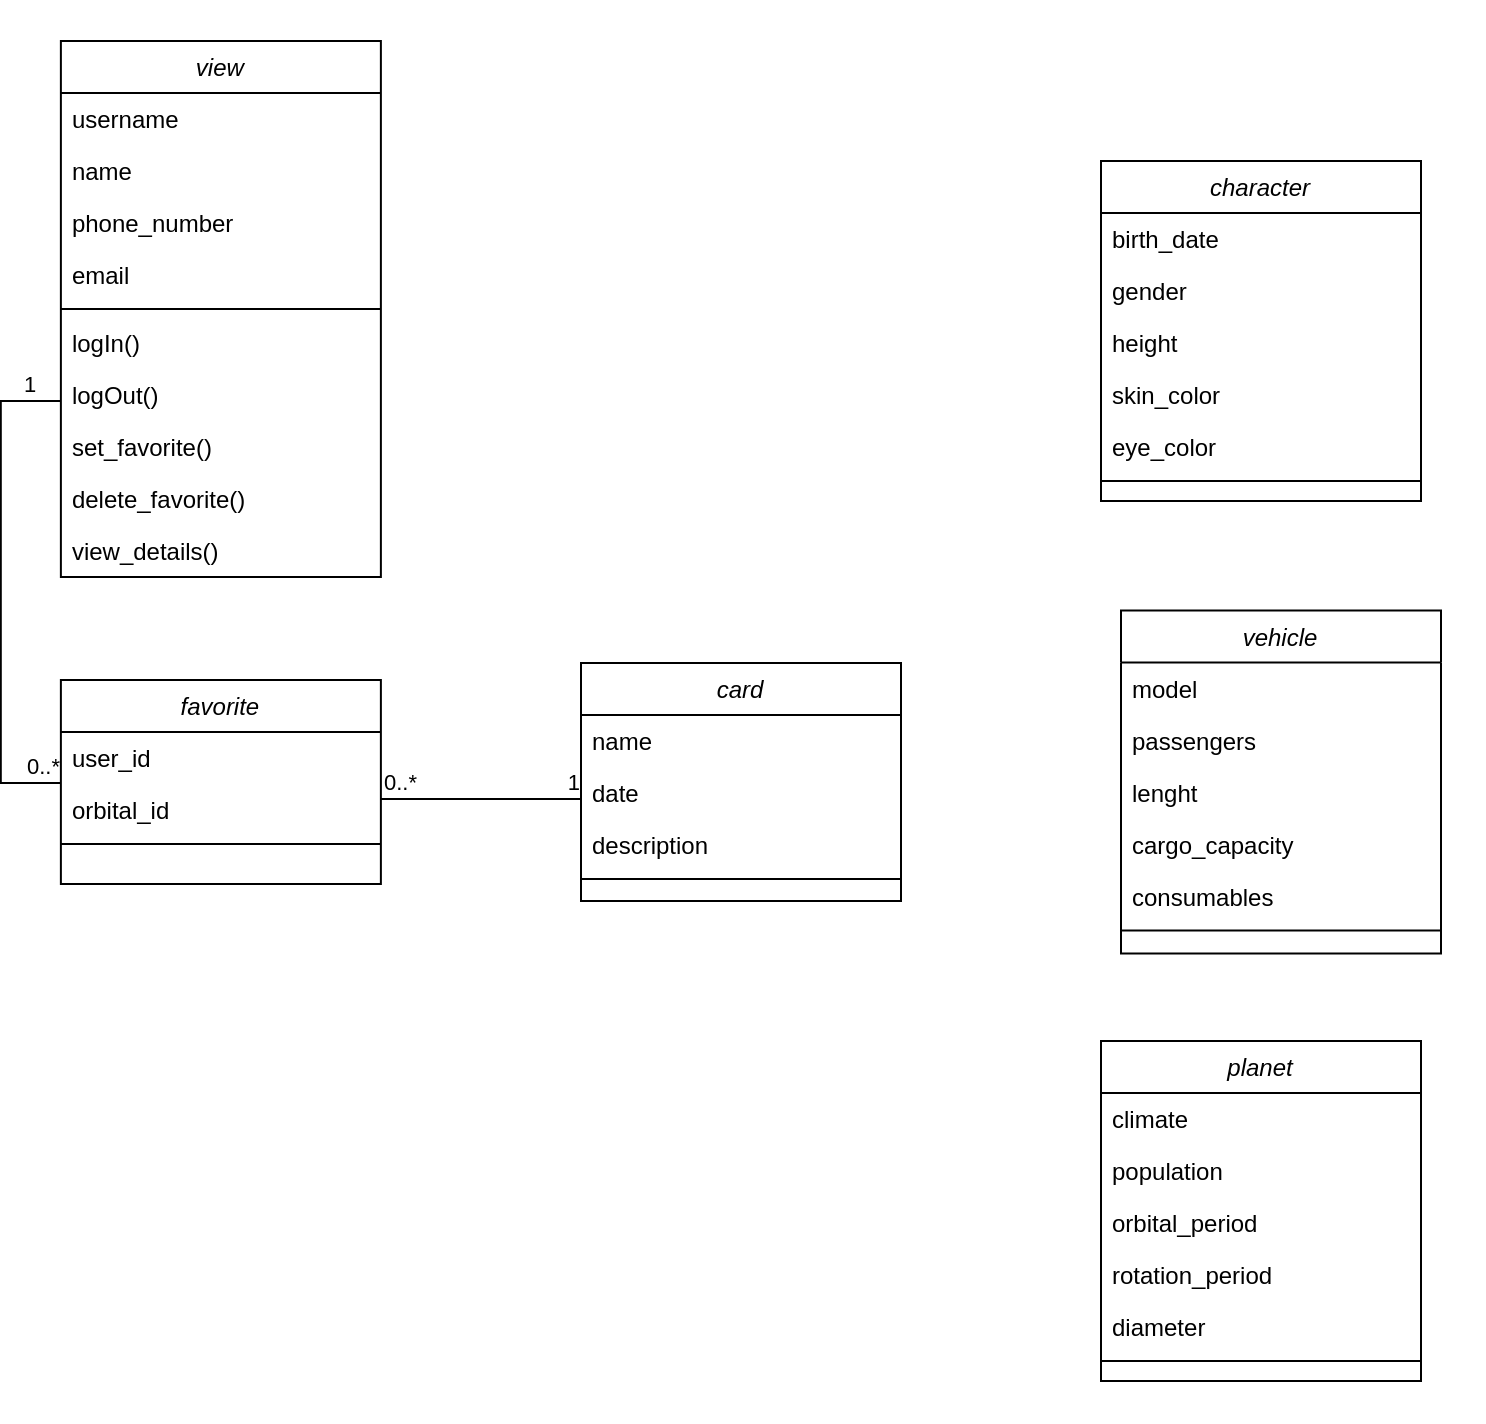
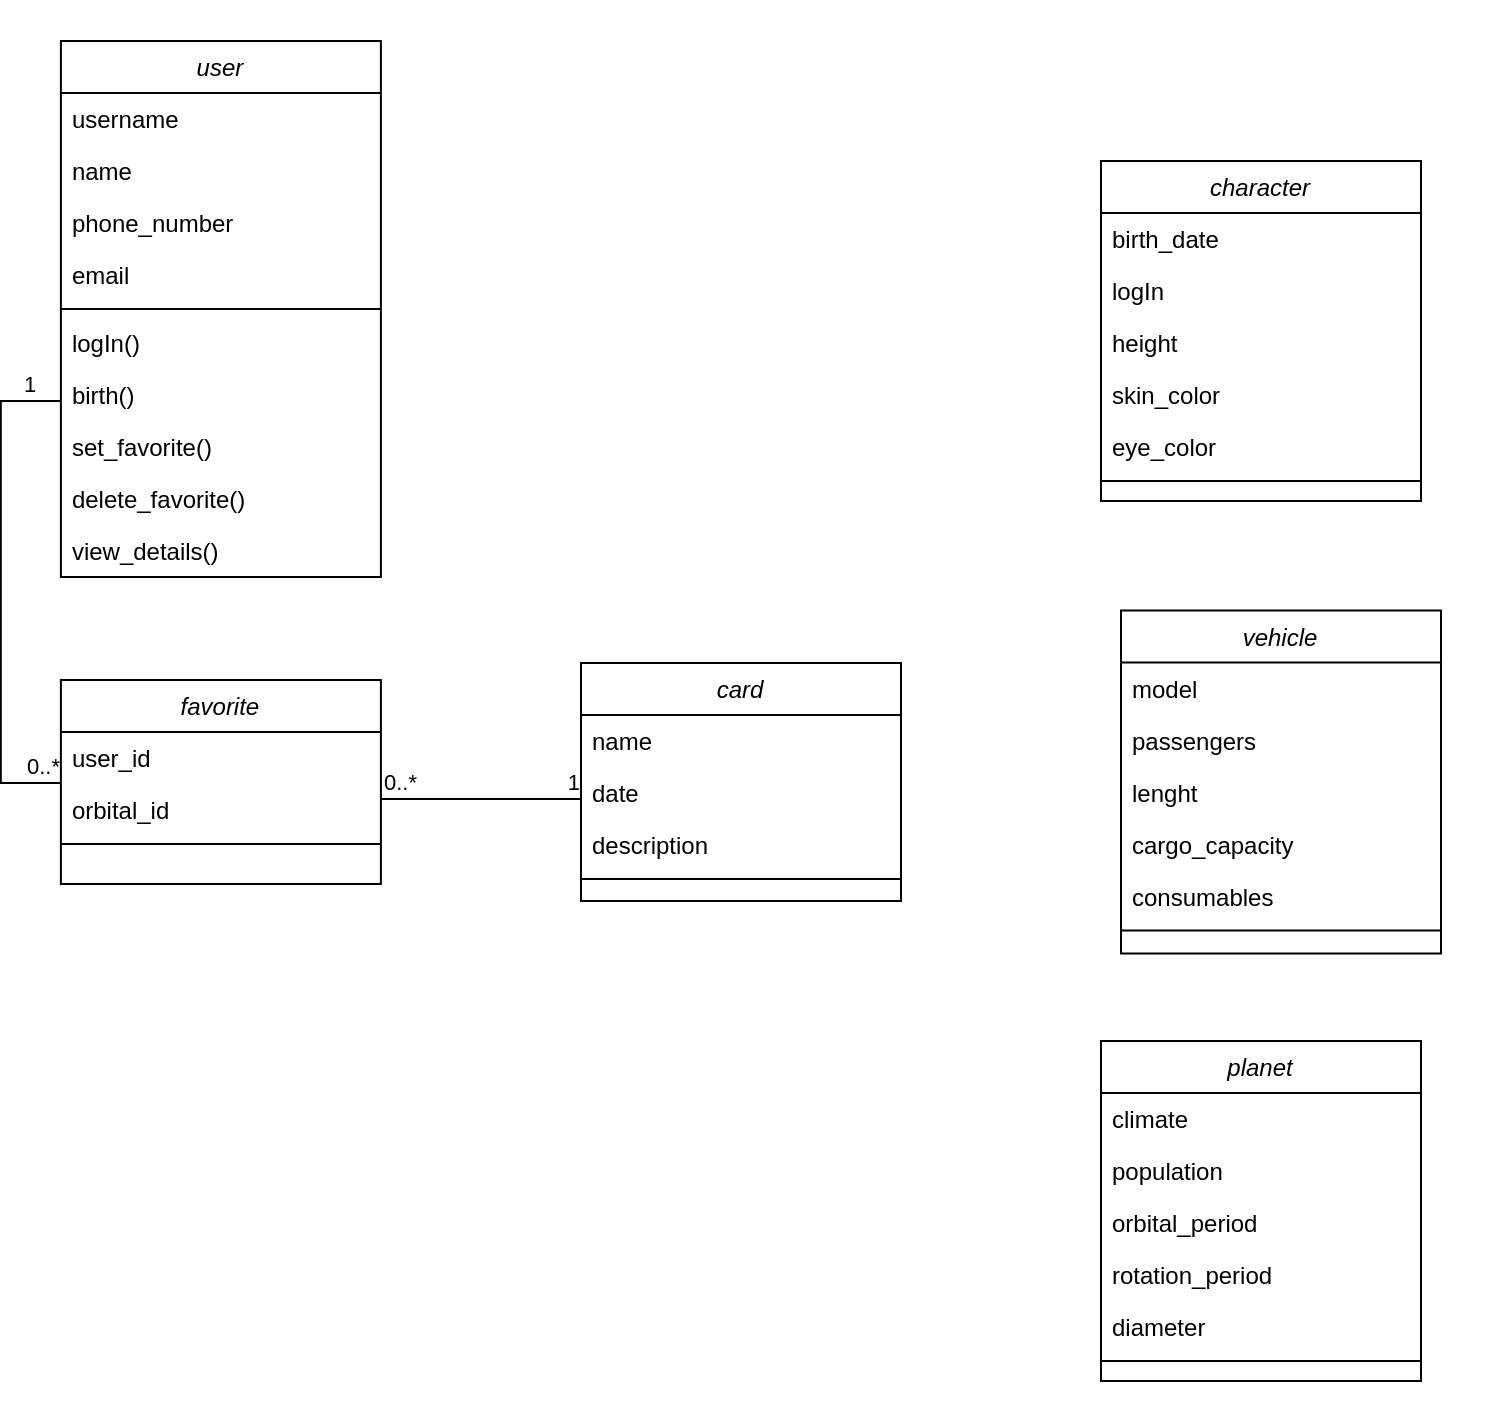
(220, 68) -> (220, 68)
(1152, 292) -> (1142, 292)
(123, 396) -> (116, 396)
